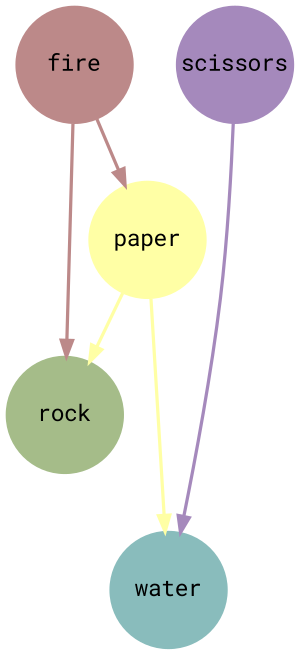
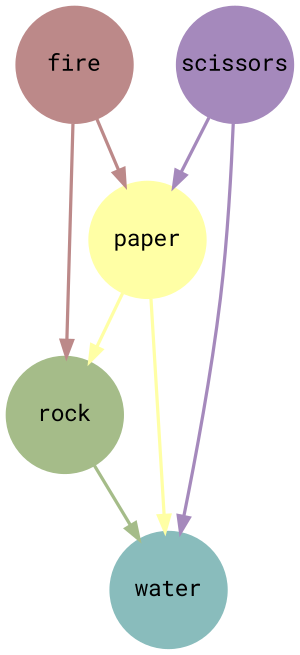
none -> (195, 145)
none -> (112, 495)
